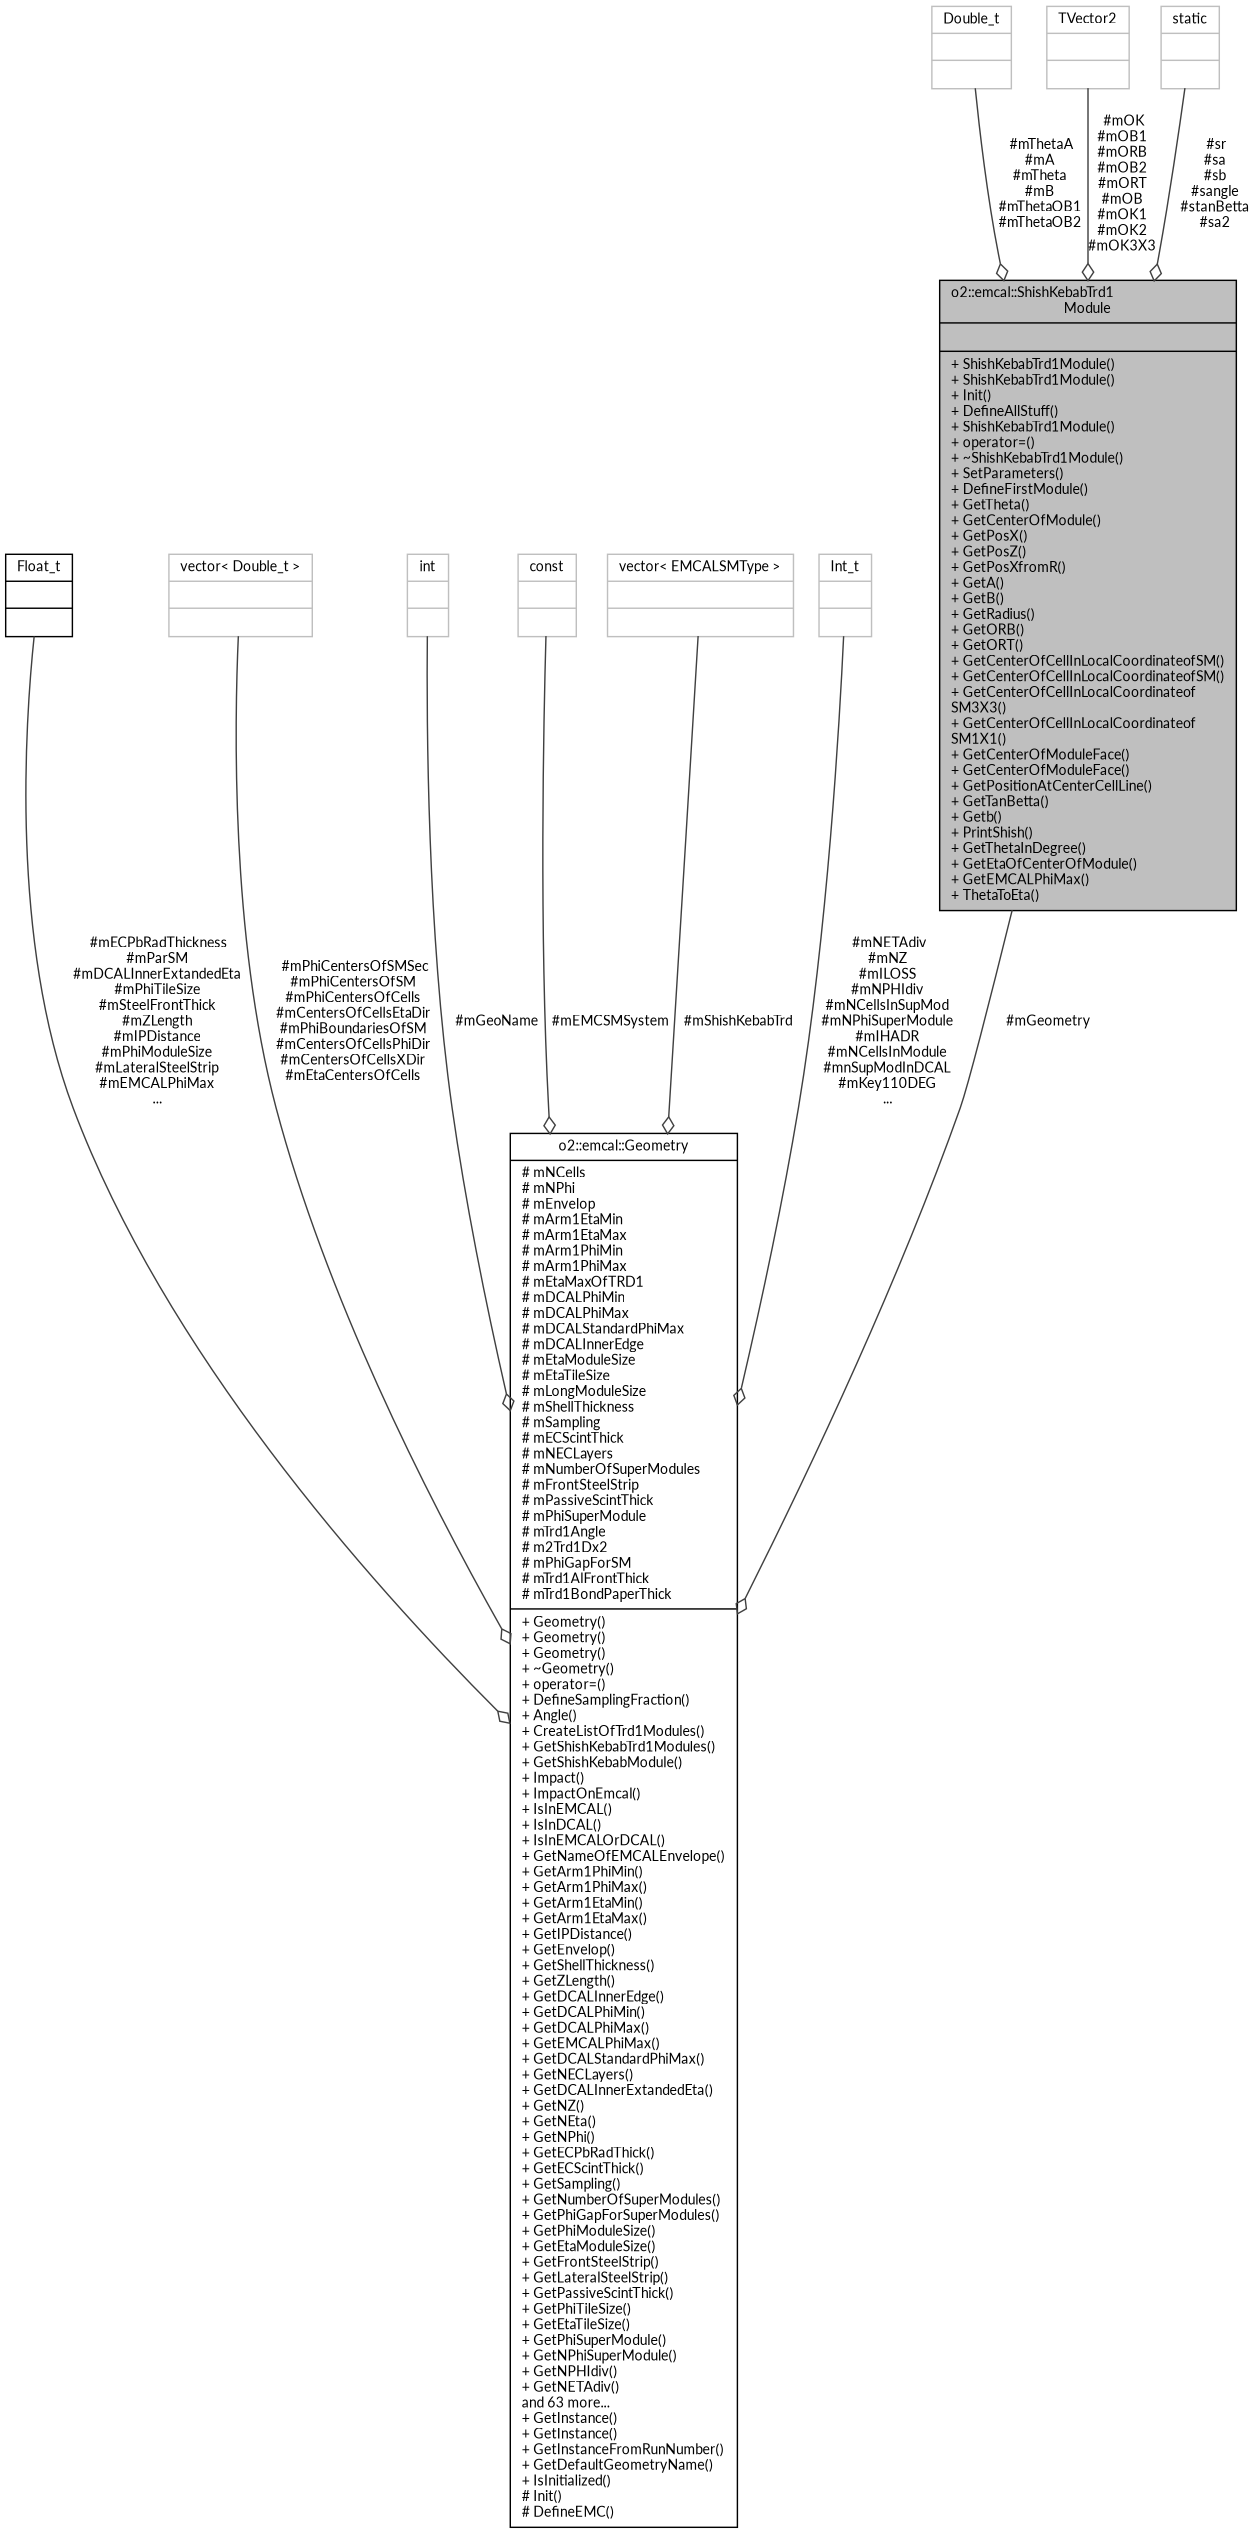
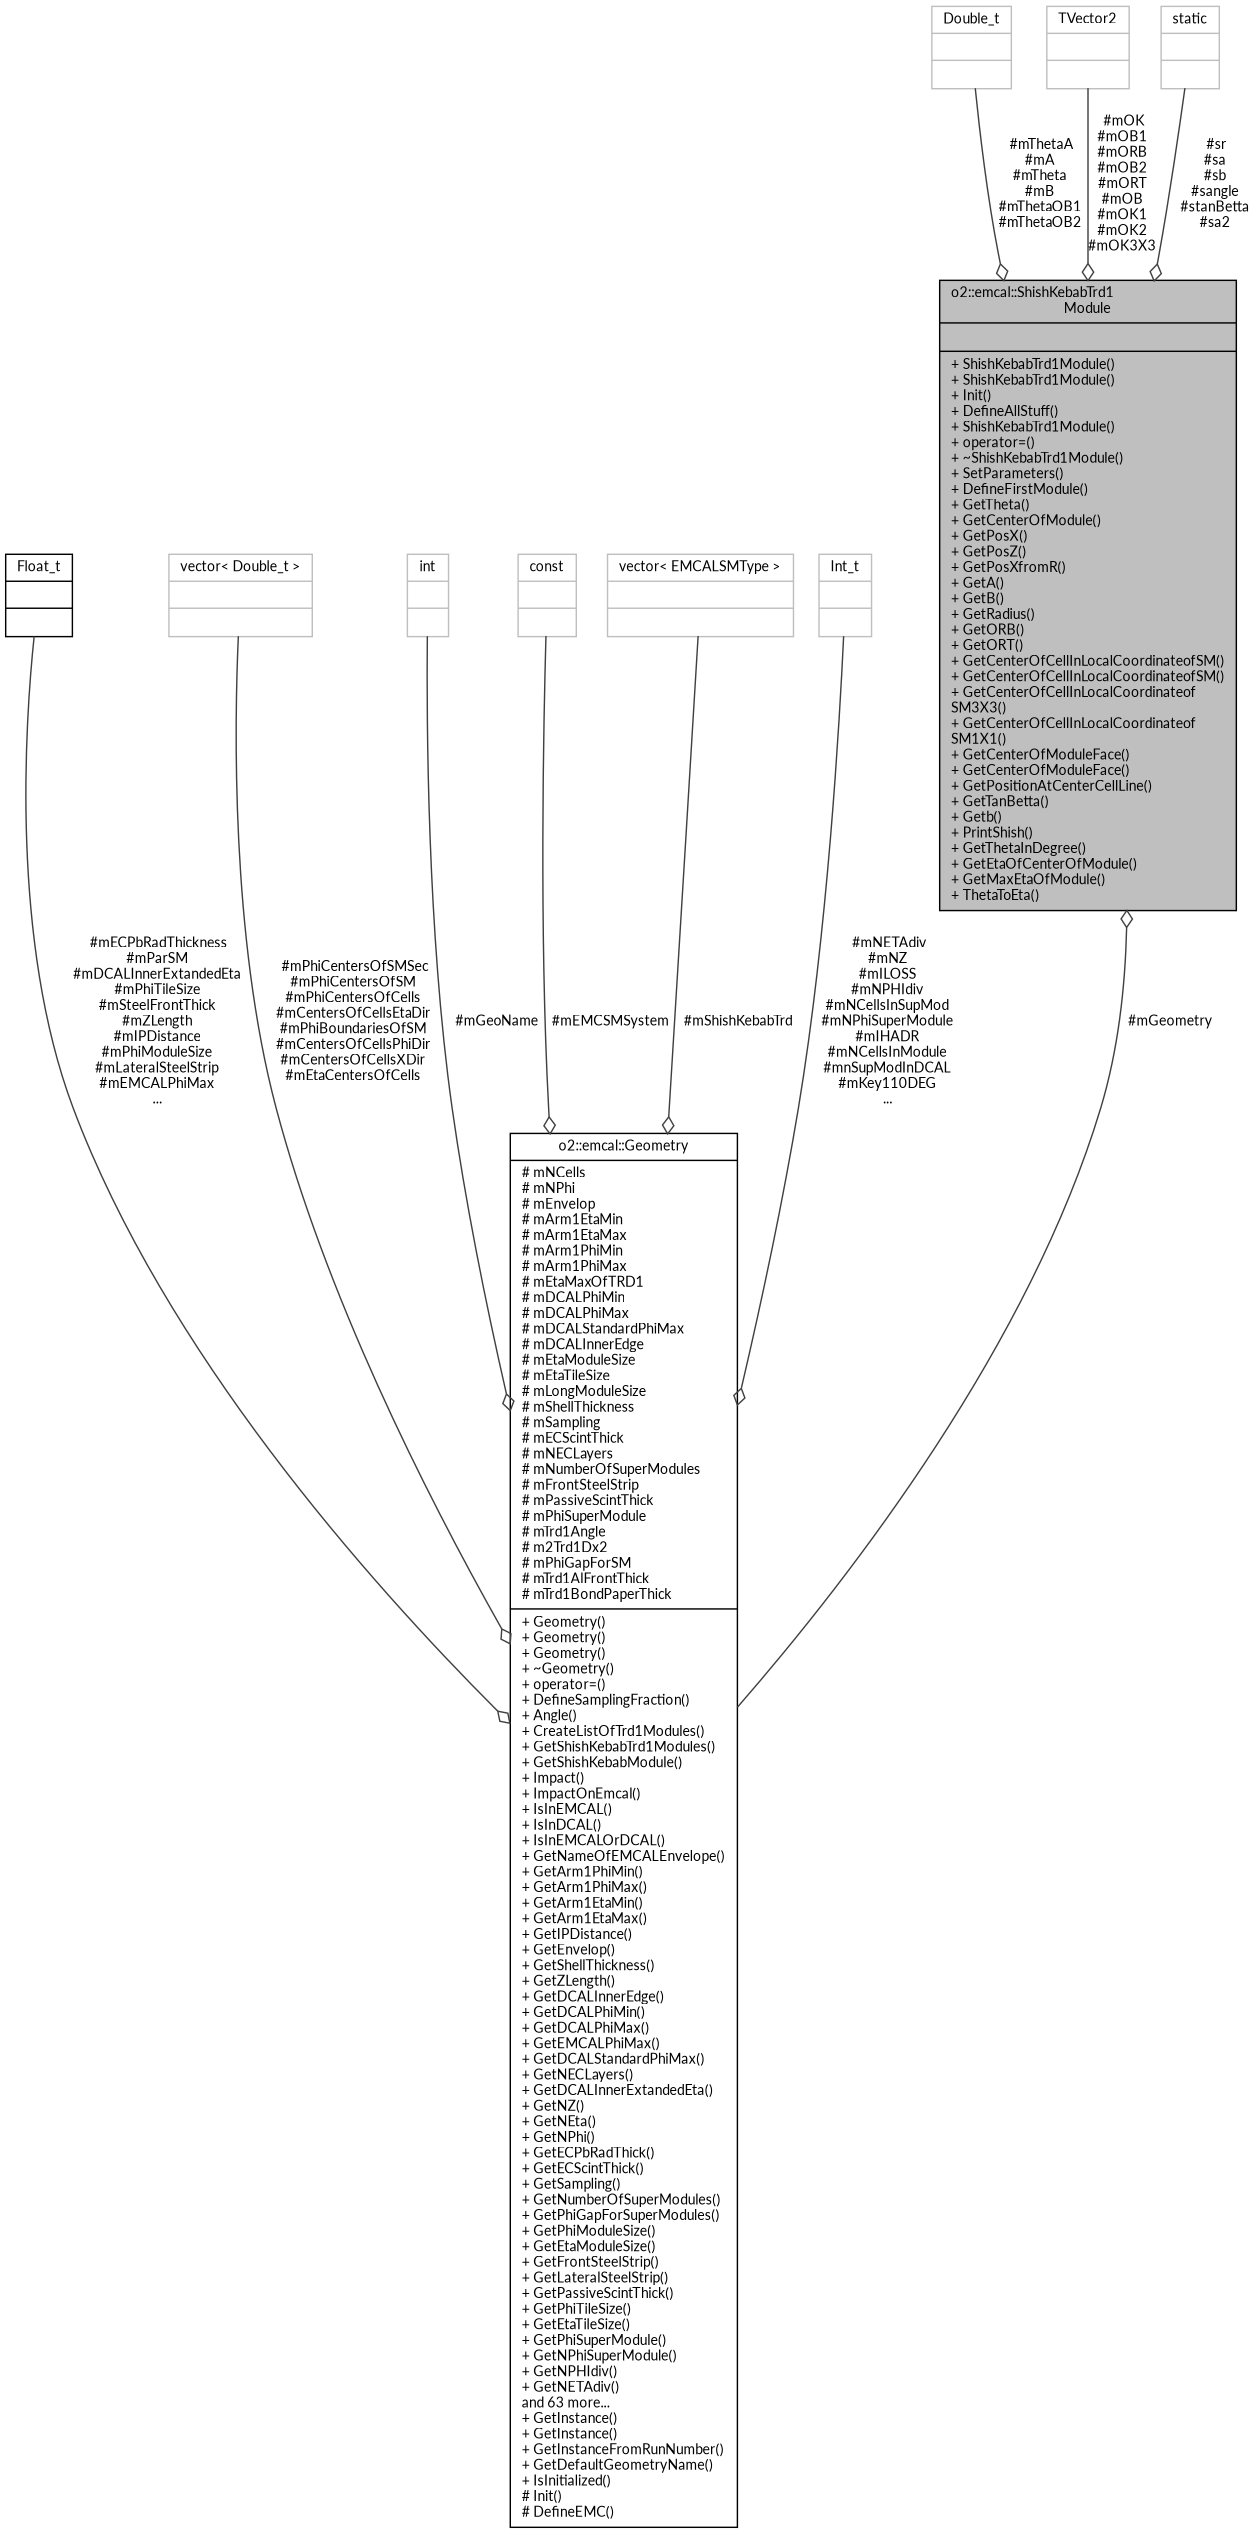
(1021, 880) -> (1028, 880)
(900, 1262) -> (996, 1347)
